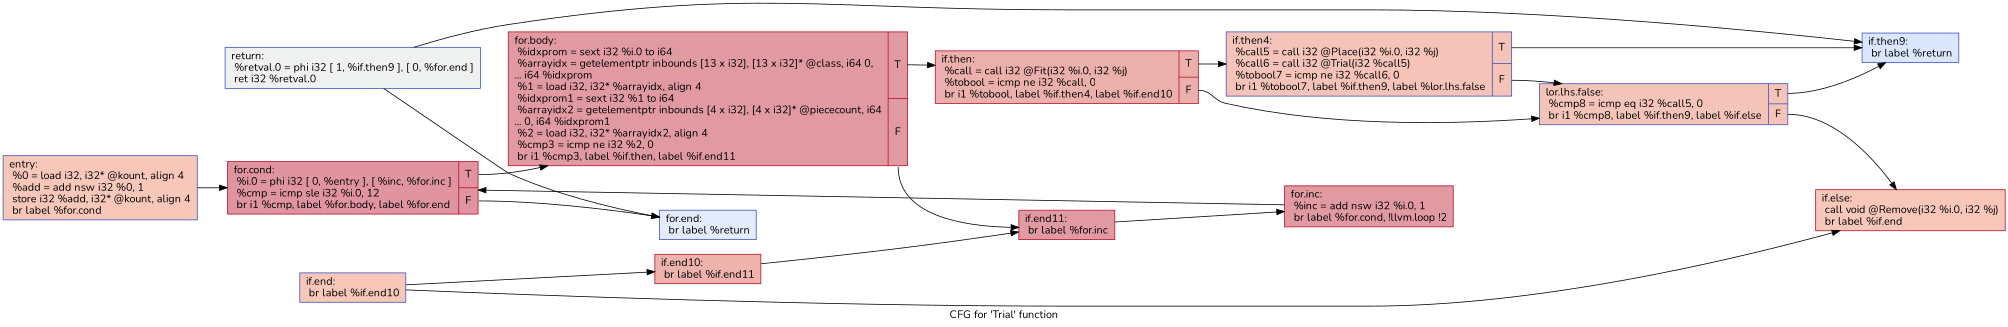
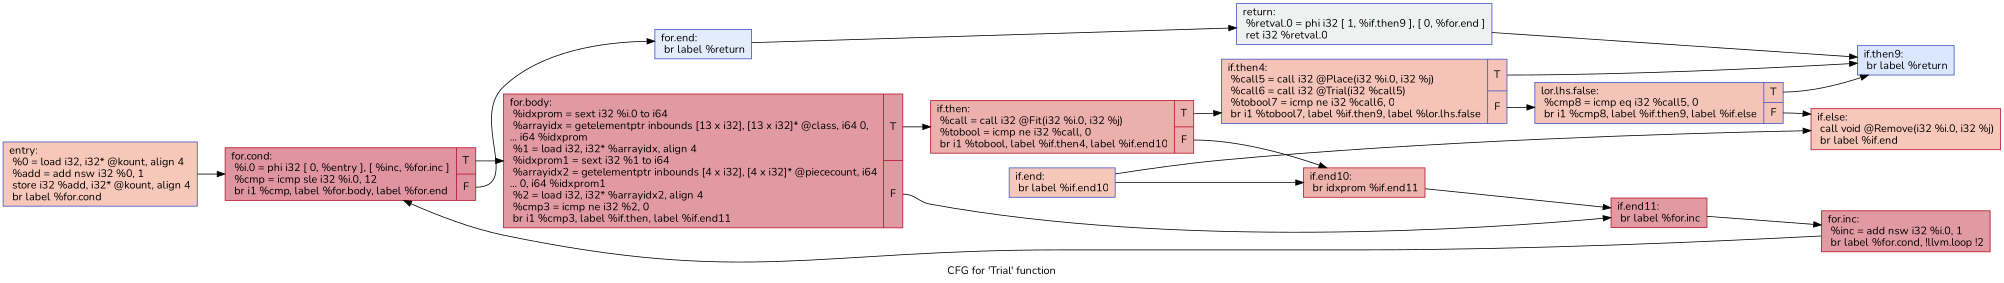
(1363, 121) -> (1257, 148)
(502, 169) -> (990, 35)
(708, 274) -> (1364, 188)
